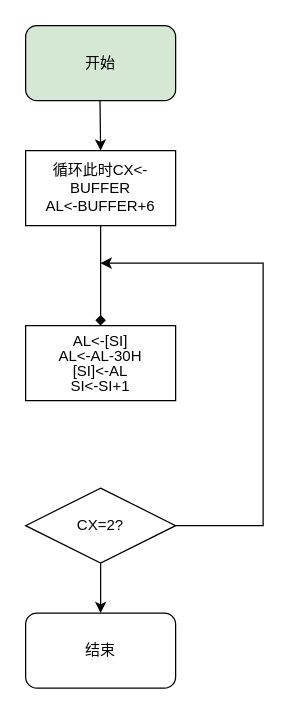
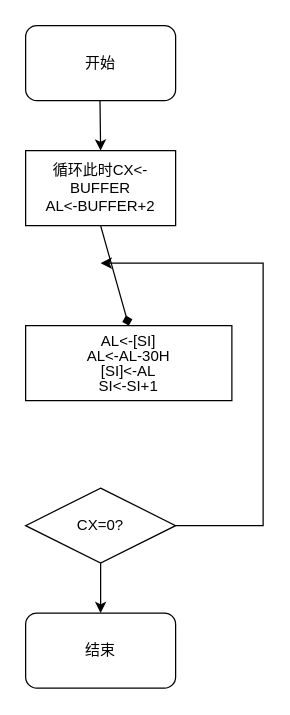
(101, 63) -> (101, 63)
(101, 188) -> (101, 188)
(101, 363) -> (129, 363)
(101, 526) -> (101, 526)
